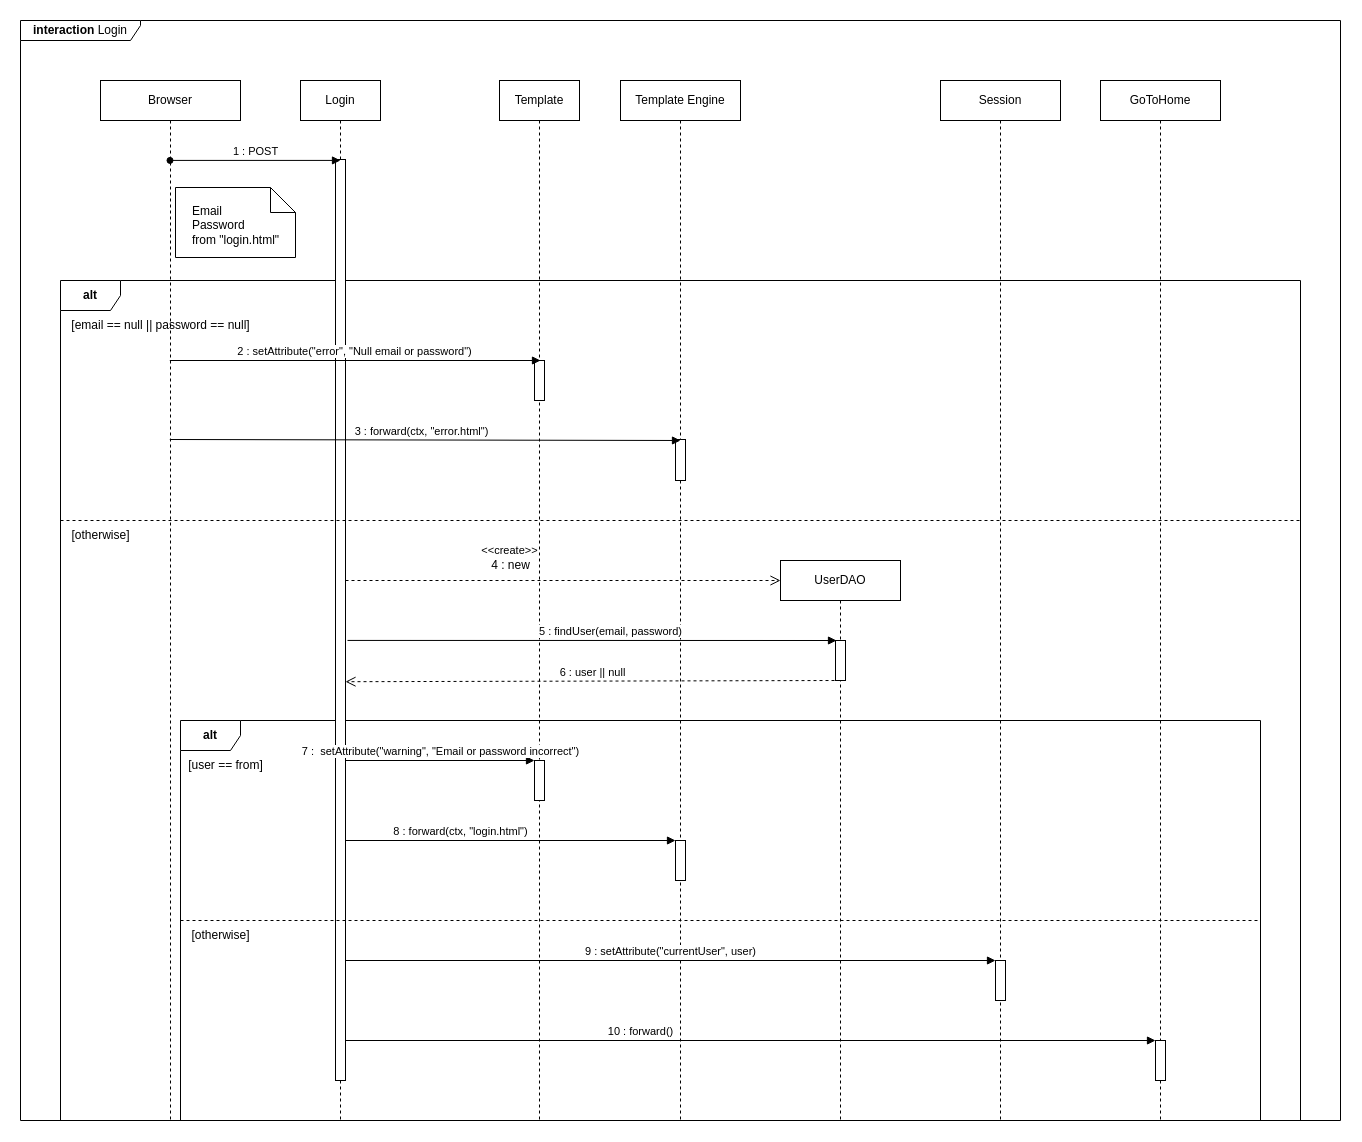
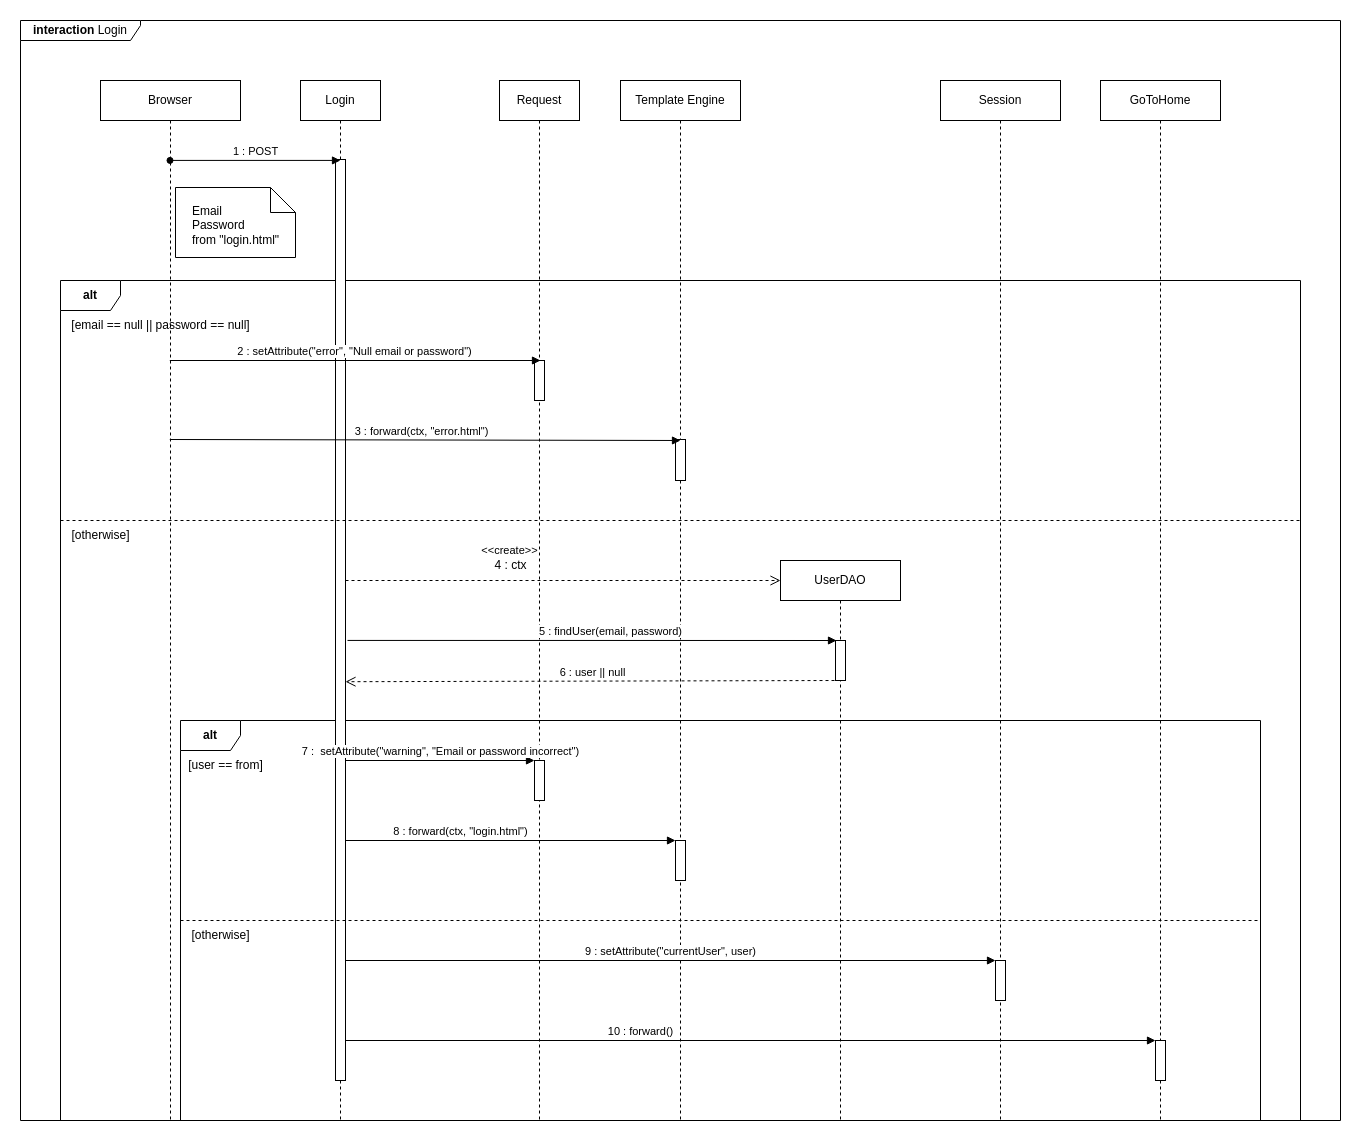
(540, 101) -> (540, 101)
(511, 566) -> (511, 566)
